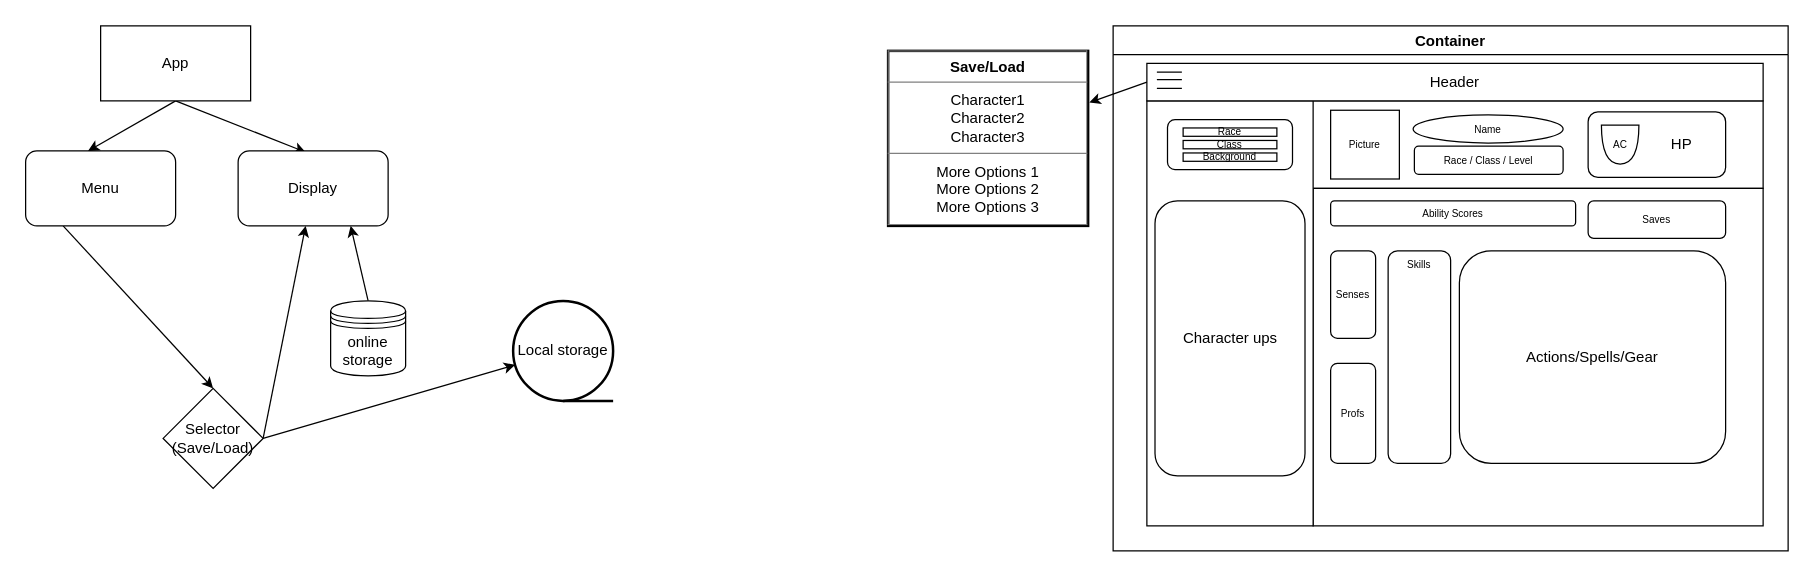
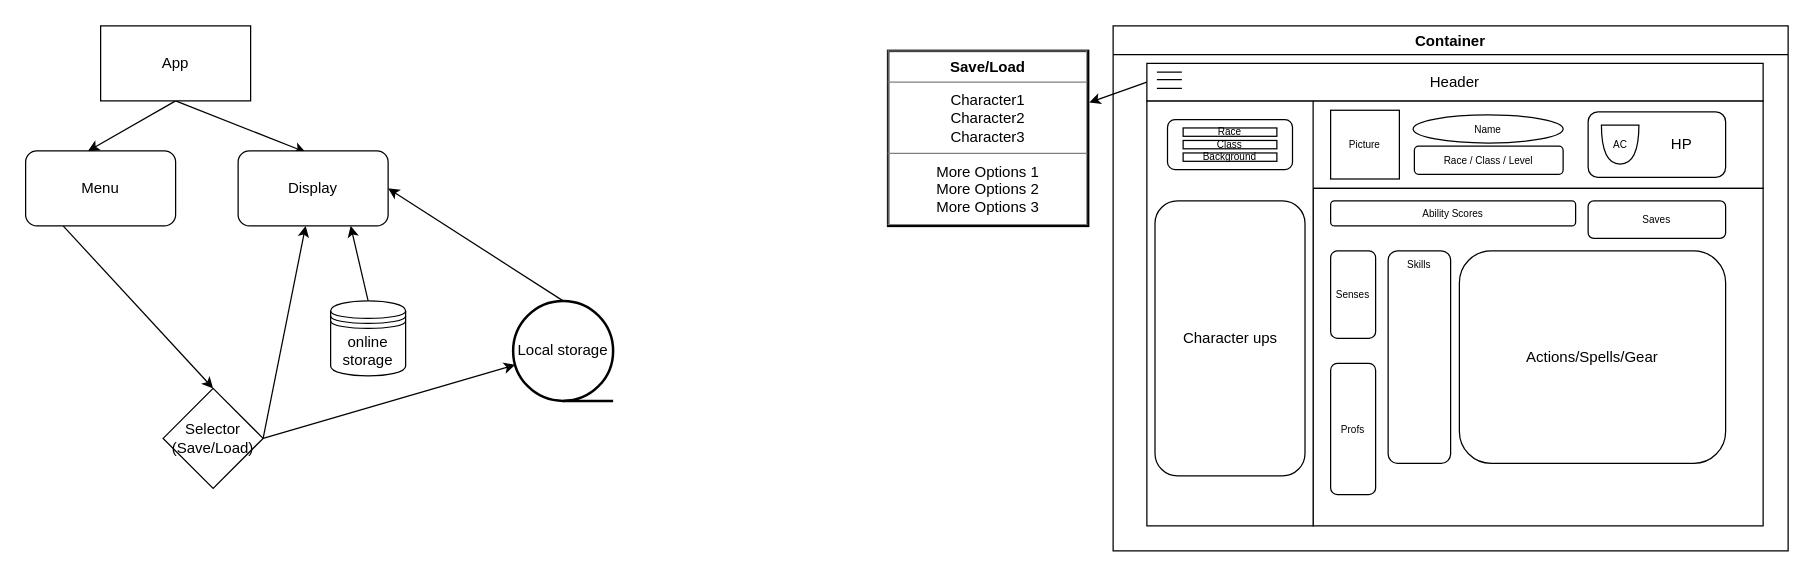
none -> (479, 247)
(1353, 413) -> (1353, 429)
